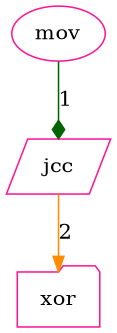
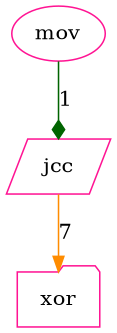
(66, 233) -> (66, 233)
